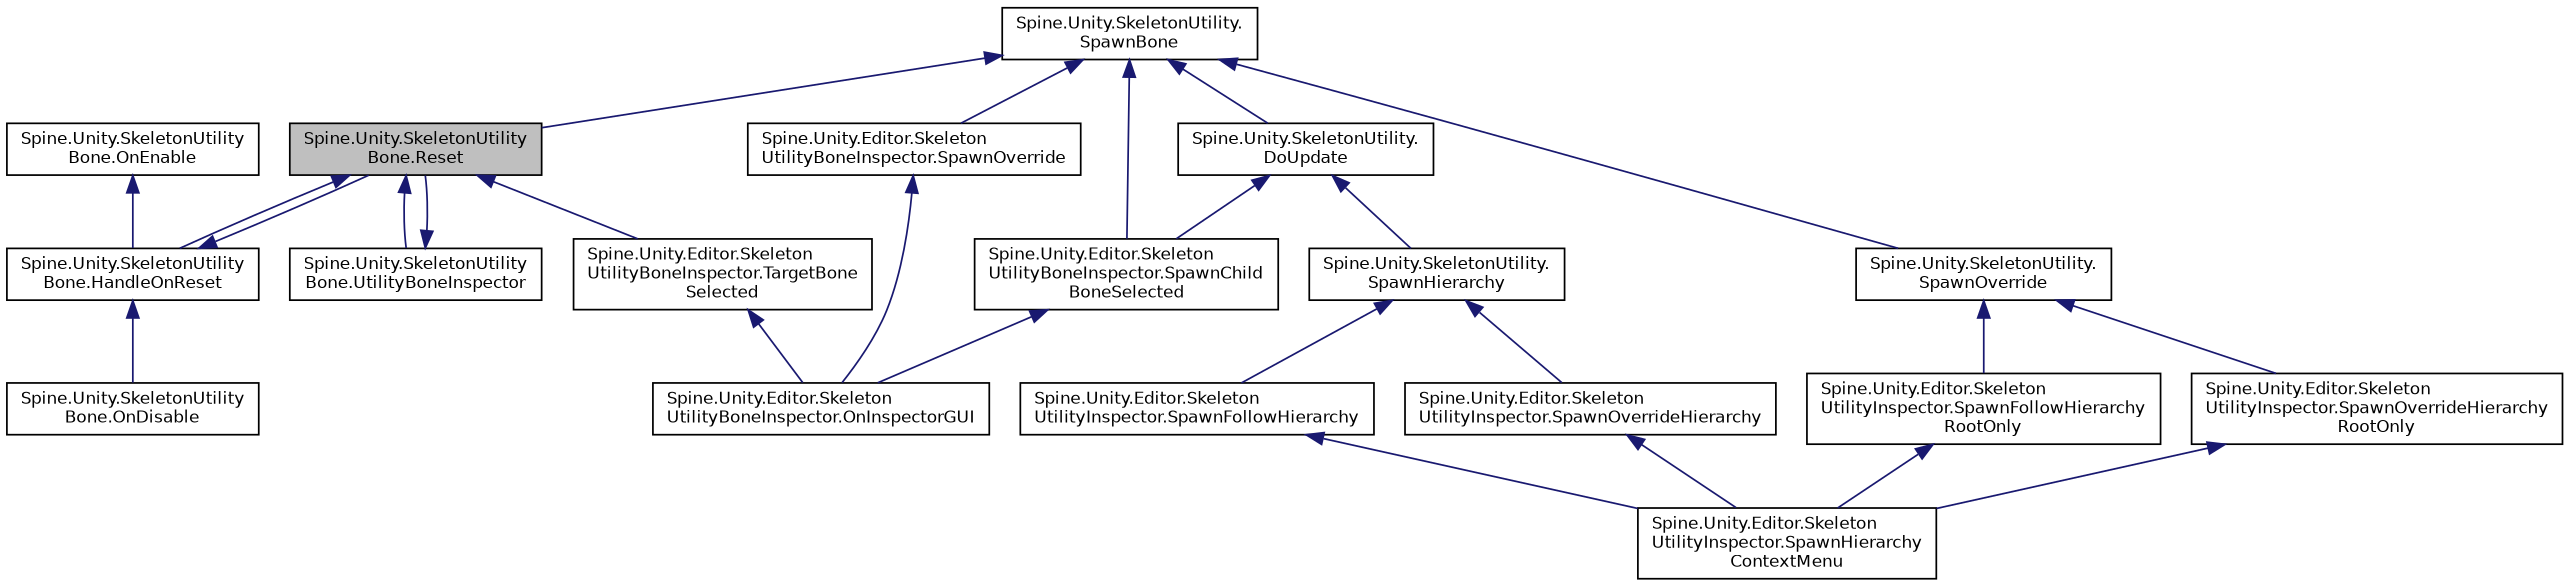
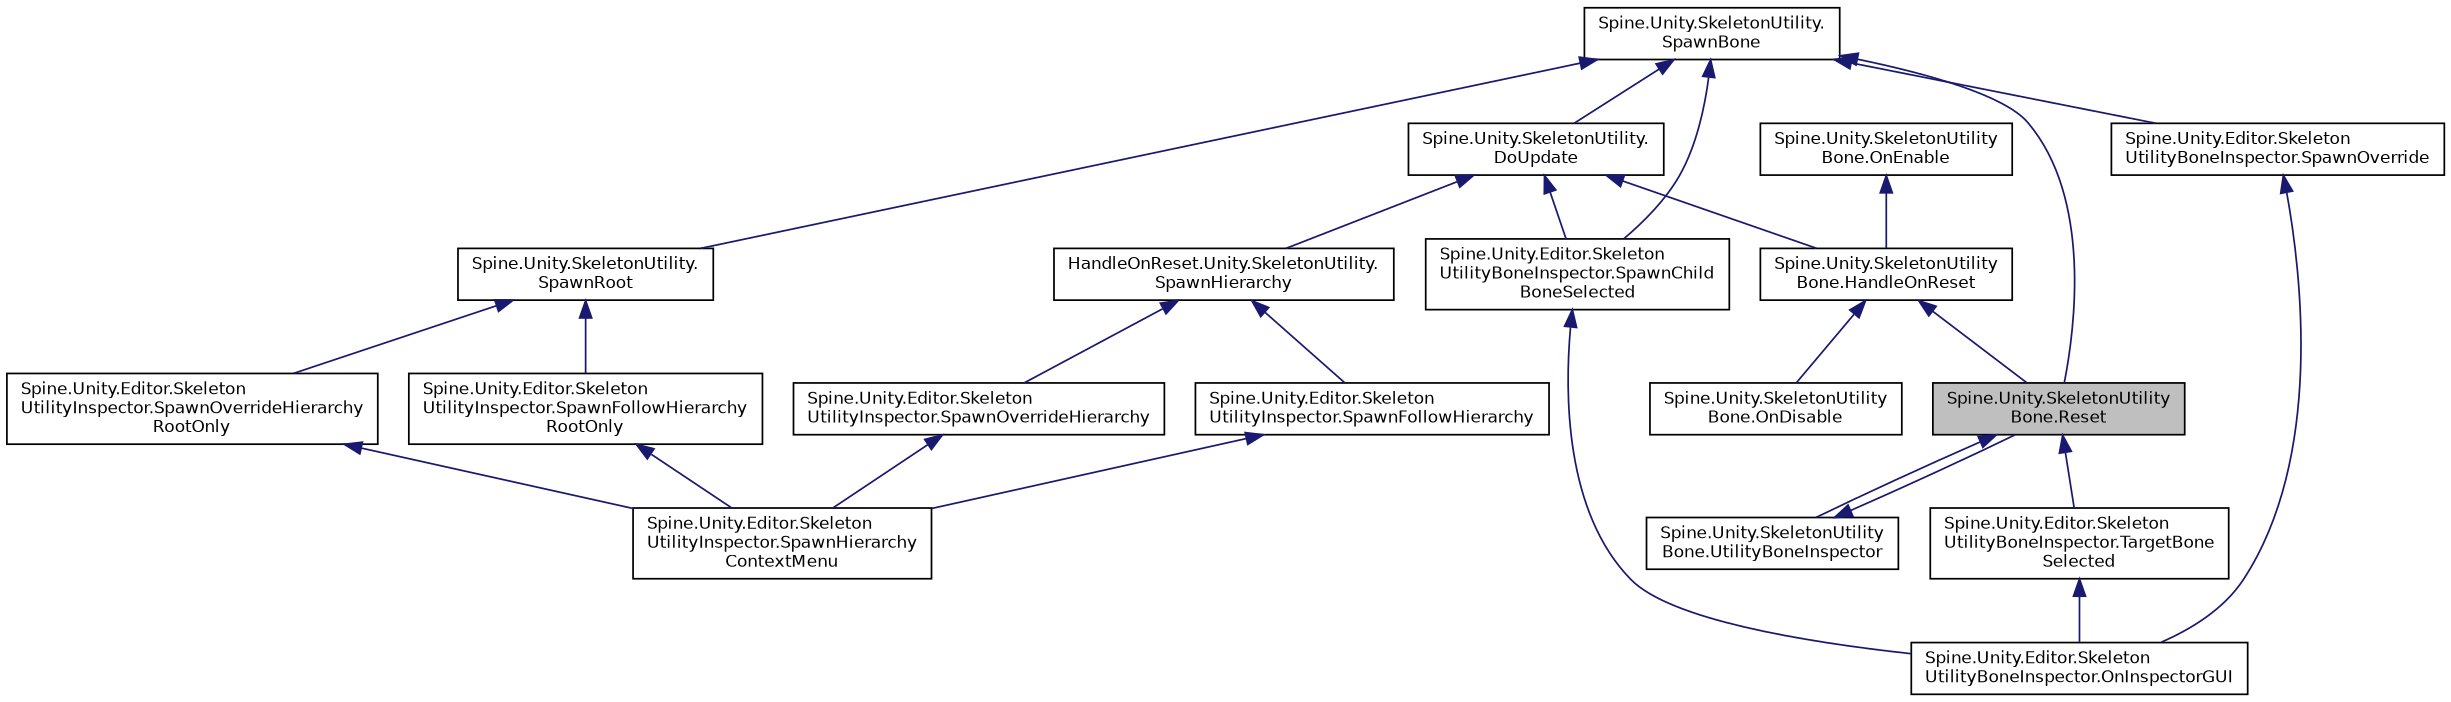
(256, 215) -> (1719, 215)
(1437, 274) -> (1224, 274)
(1984, 274) -> (586, 274)
